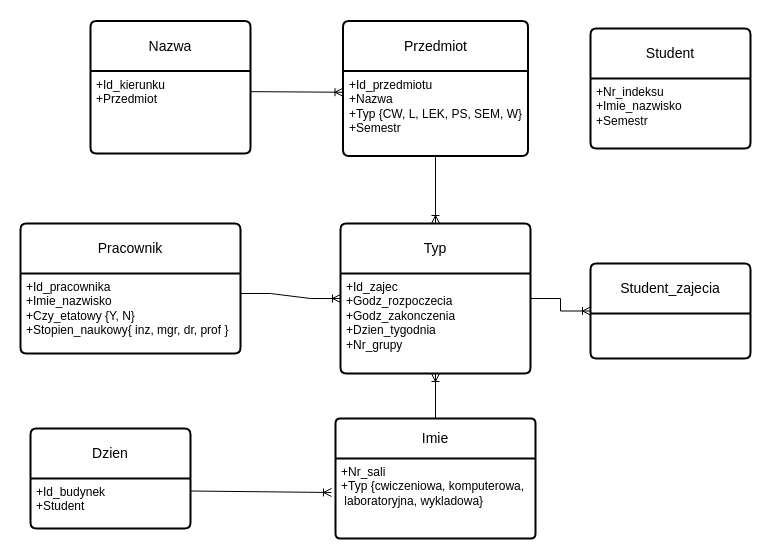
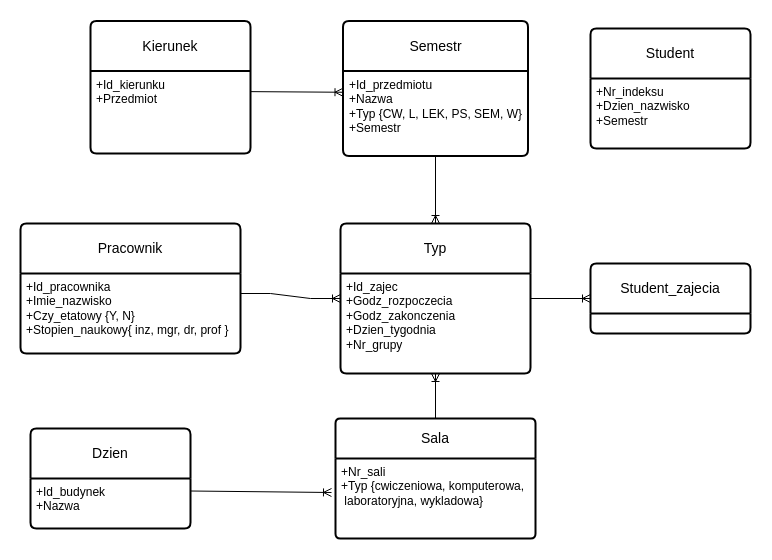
(171, 47) -> (171, 47)
(436, 47) -> (436, 47)
(640, 107) -> (644, 107)
(671, 311) -> (671, 299)
(436, 439) -> (436, 439)
(73, 500) -> (73, 500)
